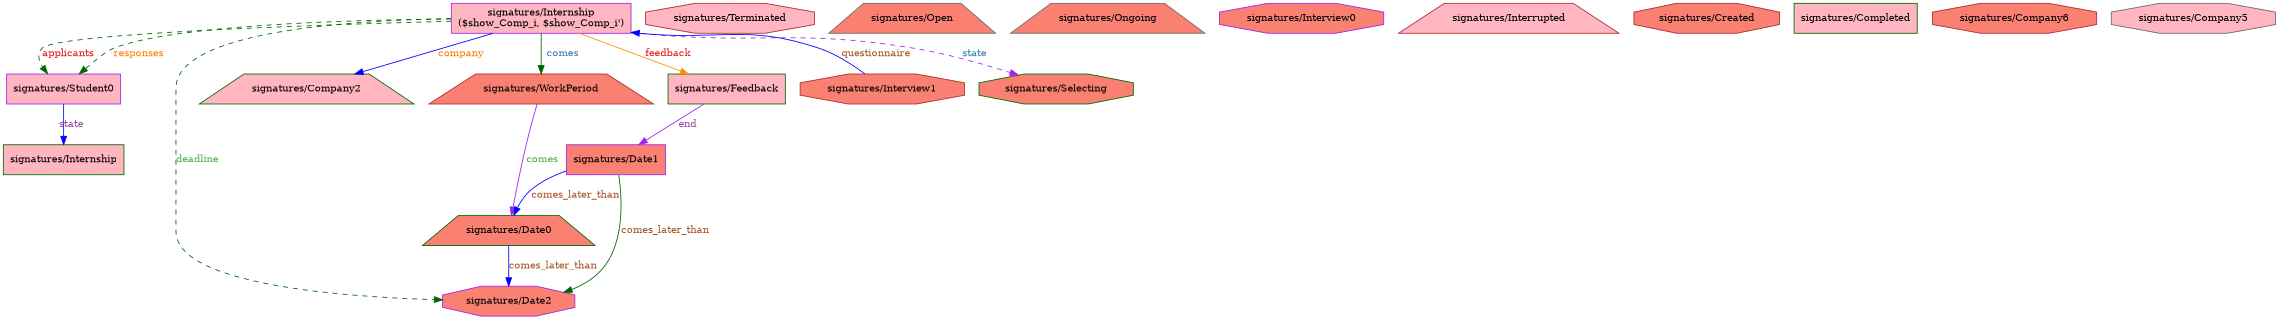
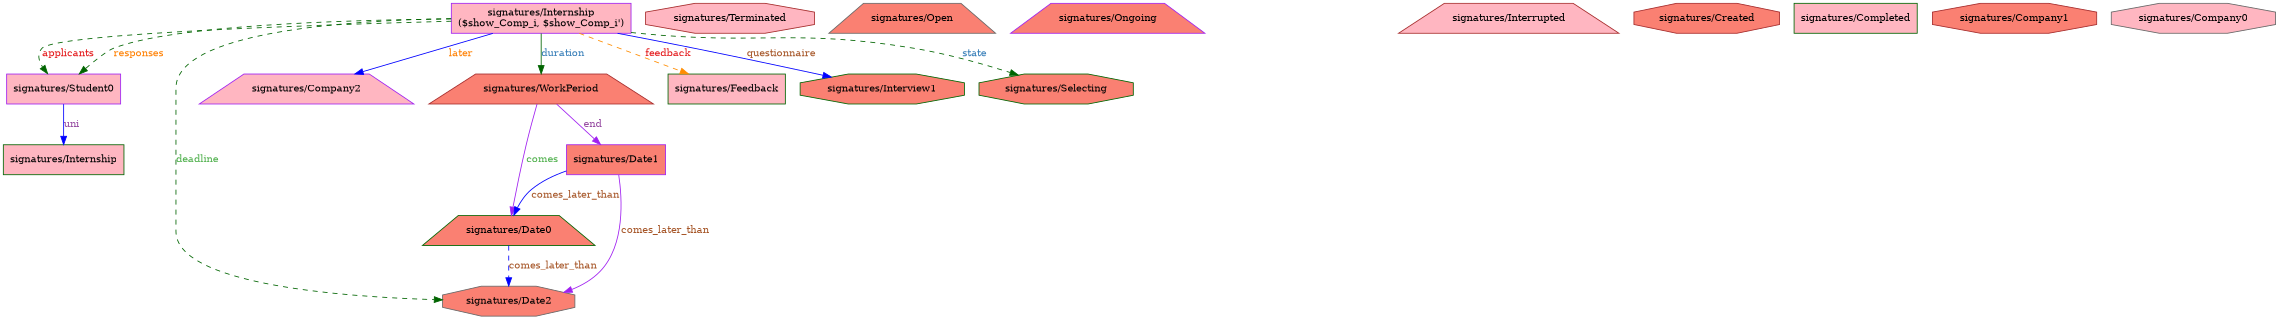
(1108, 18) -> (1108, 18)
(1302, 18) -> none
(2015, 18) -> (2015, 18)
(2193, 18) -> (2193, 18)
(822, 39) -> (822, 39)
(802, 43) -> (720, 54)
(630, 52) -> (630, 52)
(461, 54) -> (461, 54)
(563, 54) -> (563, 54)
(307, 89) -> (307, 89)
(882, 89) -> (882, 89)
(675, 122) -> (575, 121)
(72, 124) -> (72, 124)
(616, 242) -> (616, 242)
(509, 262) -> (509, 262)
(509, 301) -> (509, 301)
